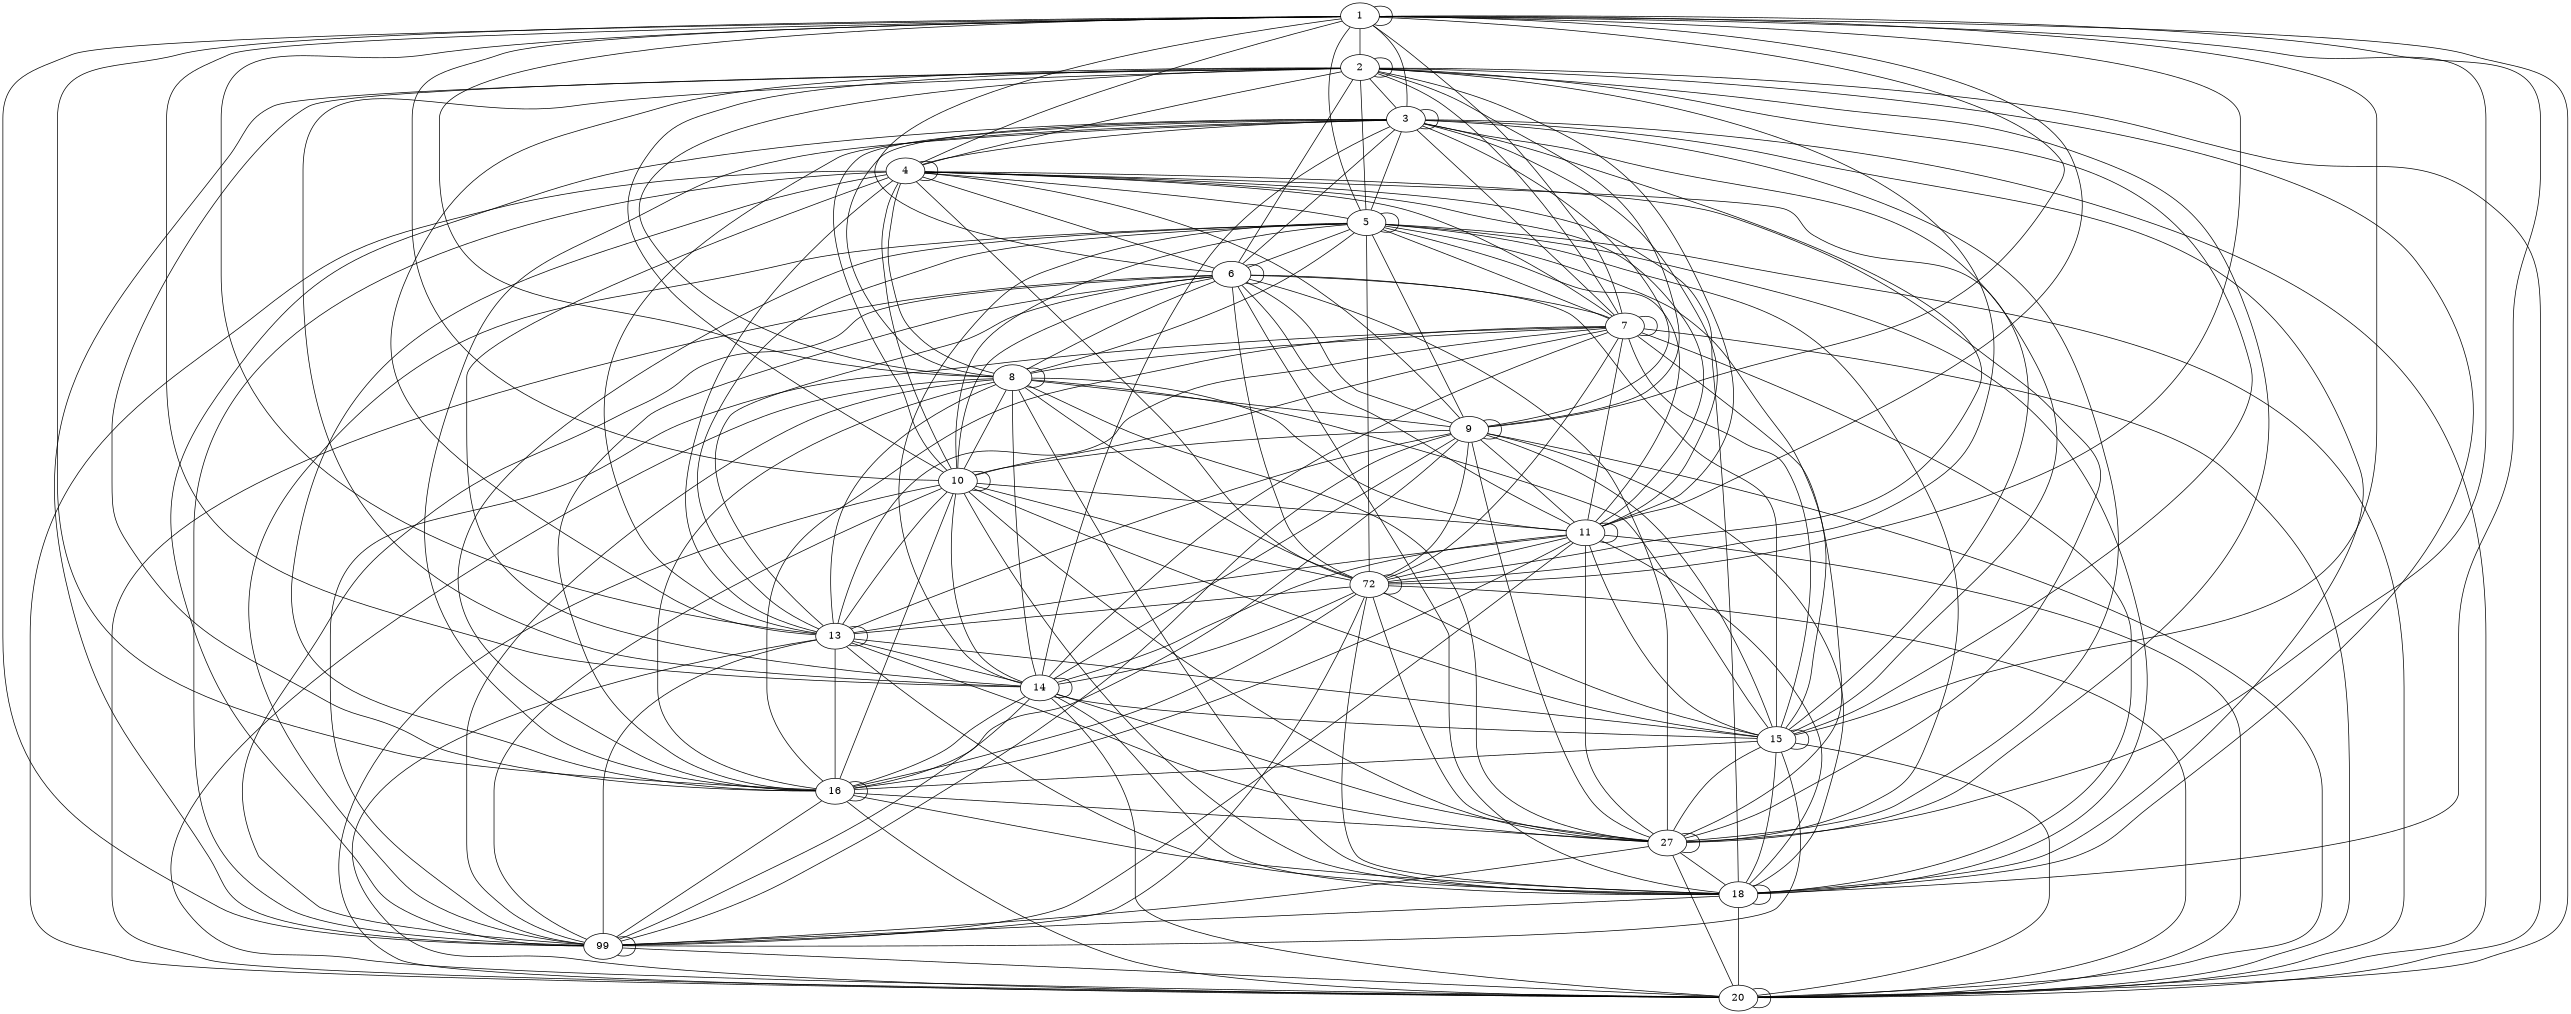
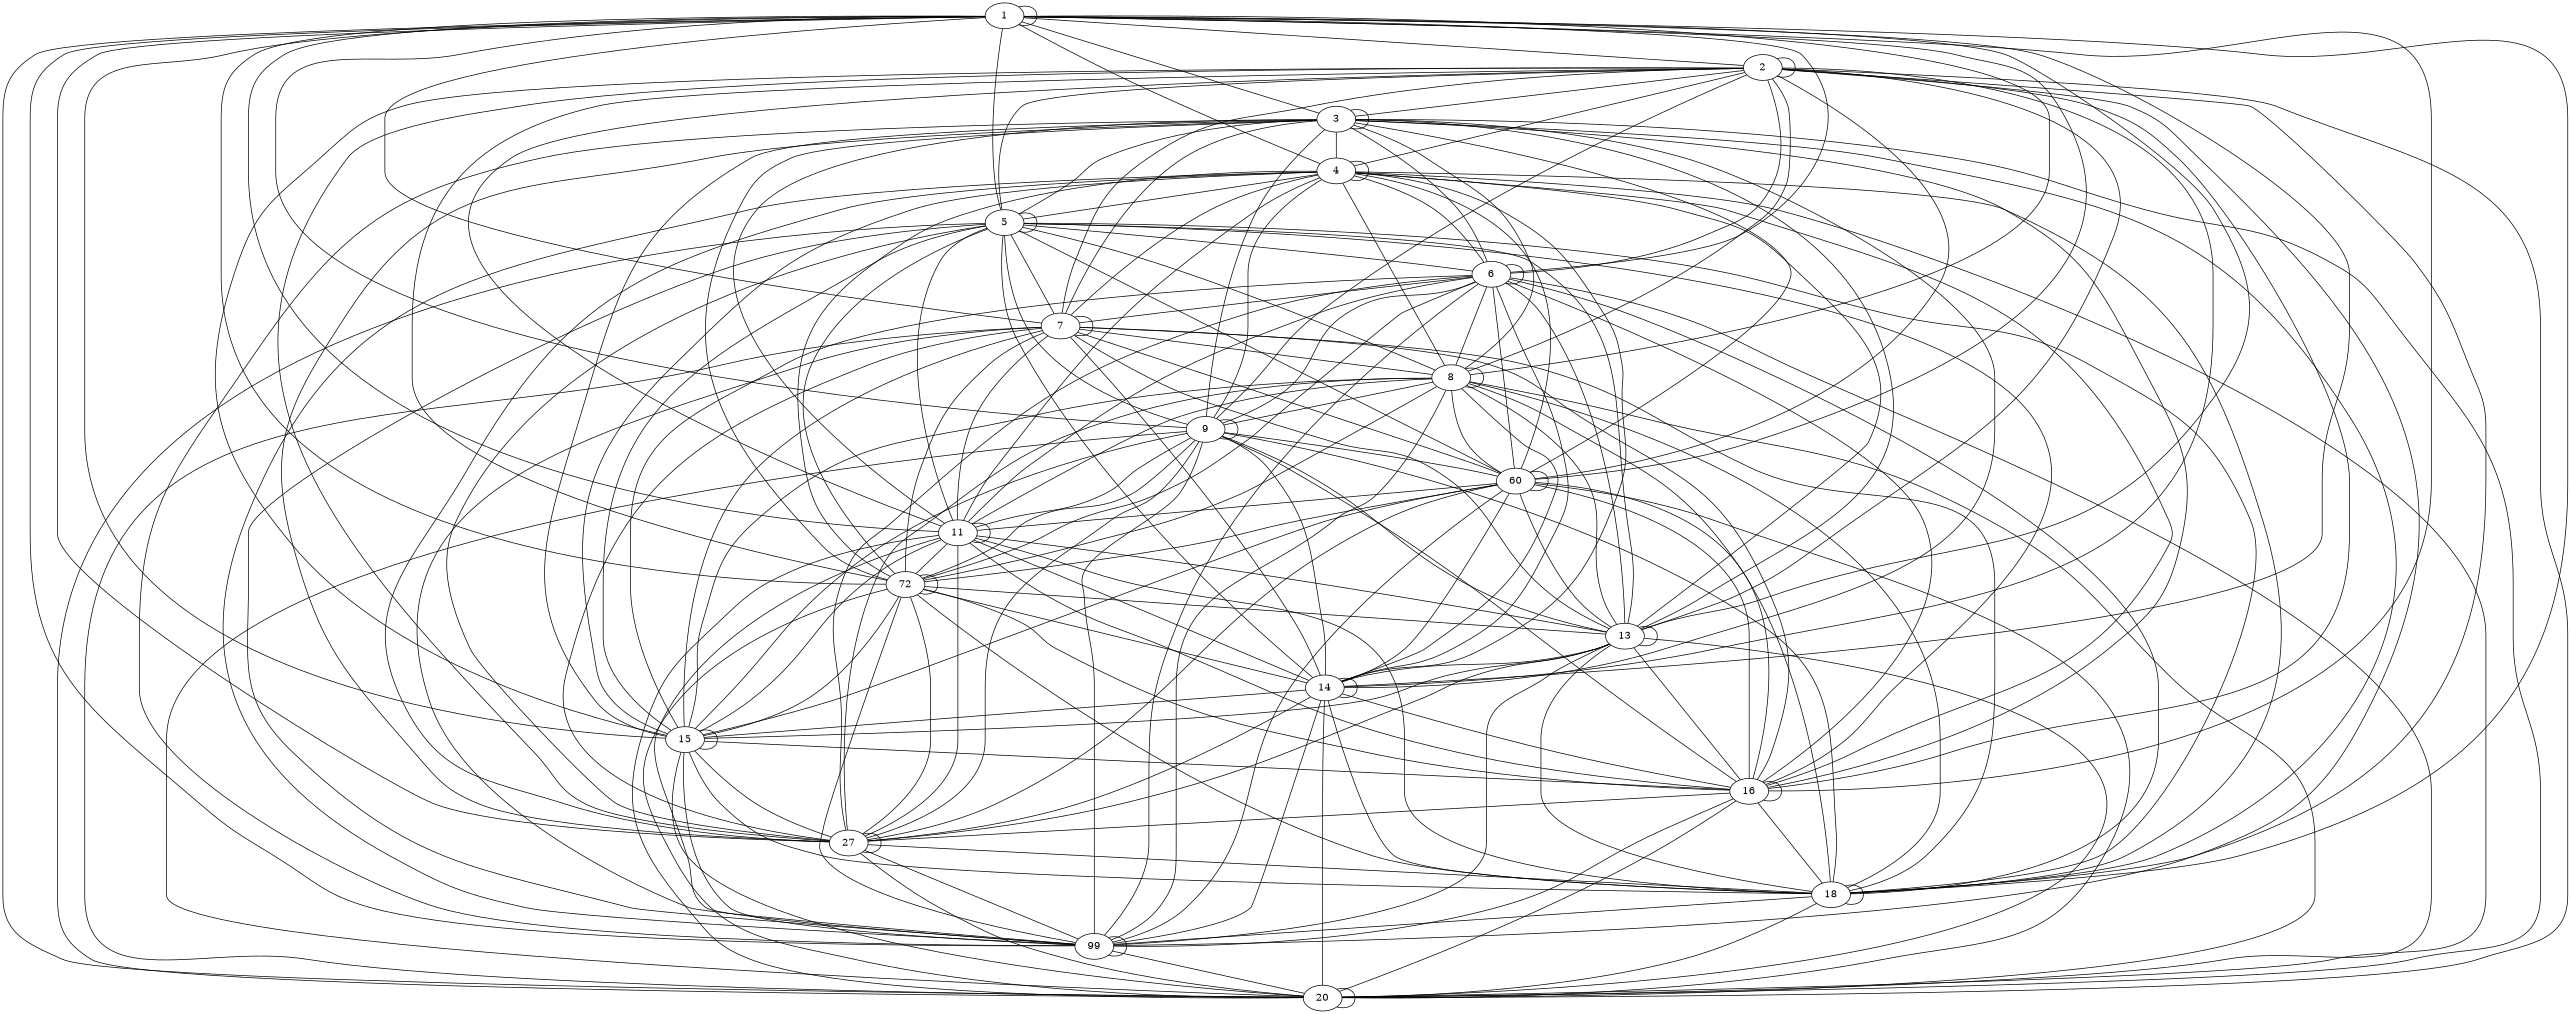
(958, 481) -> (1516, 481)
none -> (1552, 538)
